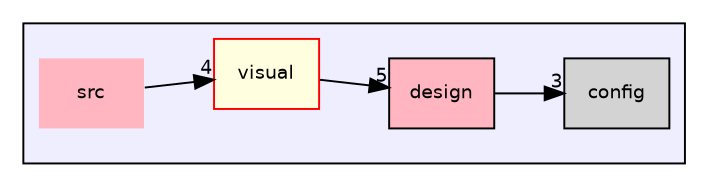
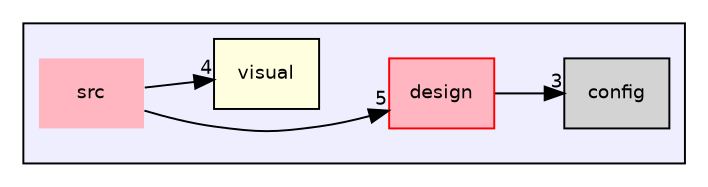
(267, 74) -> (267, 74)
(345, 83) -> (257, 131)
(442, 93) -> (442, 93)
